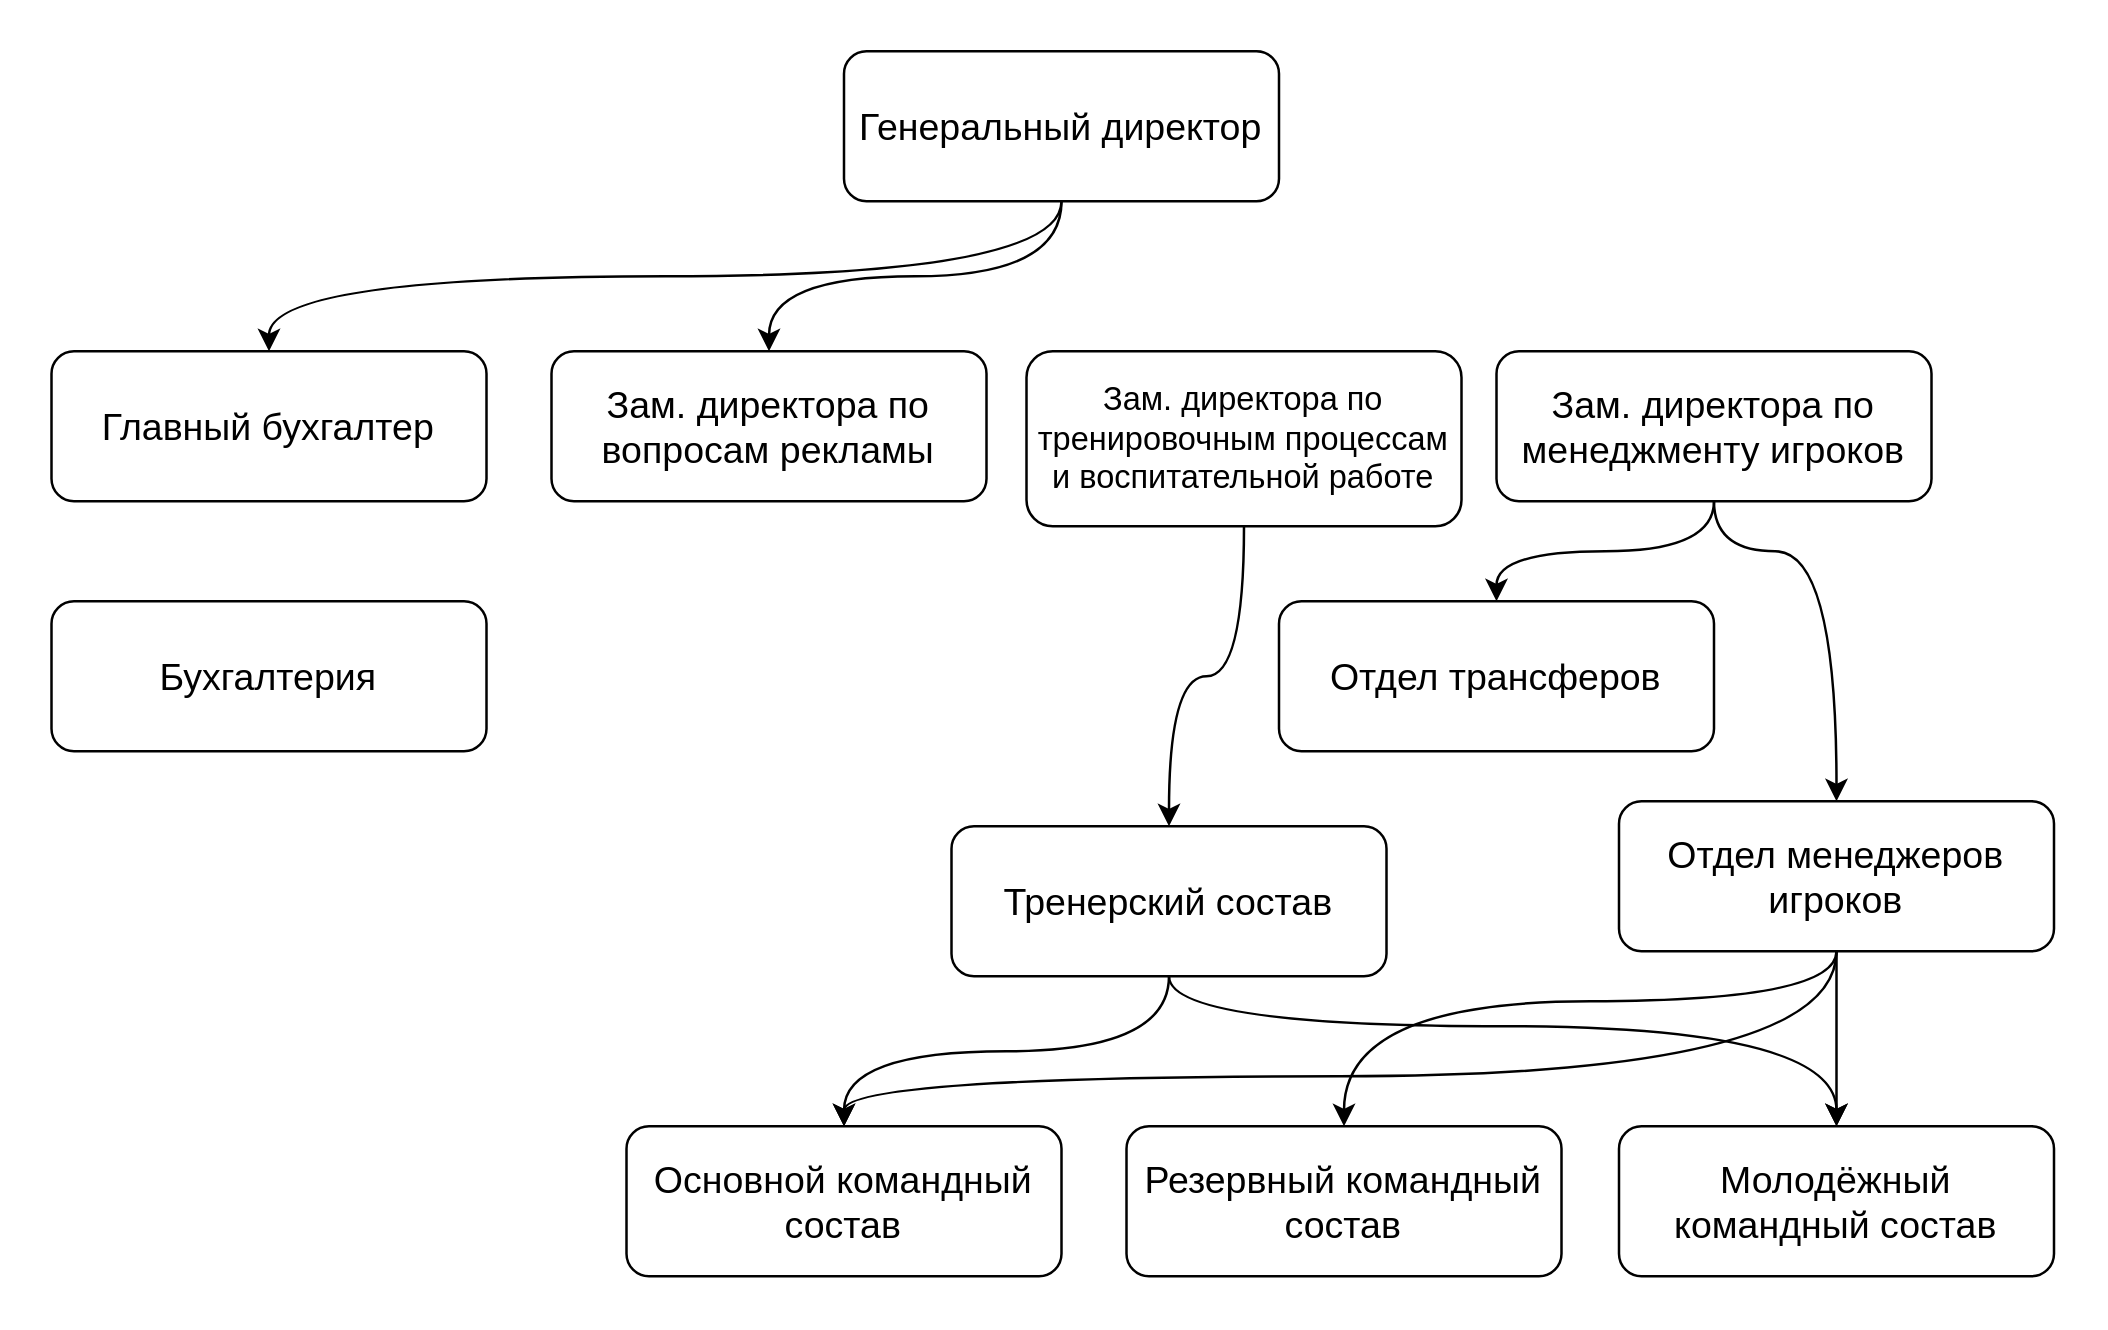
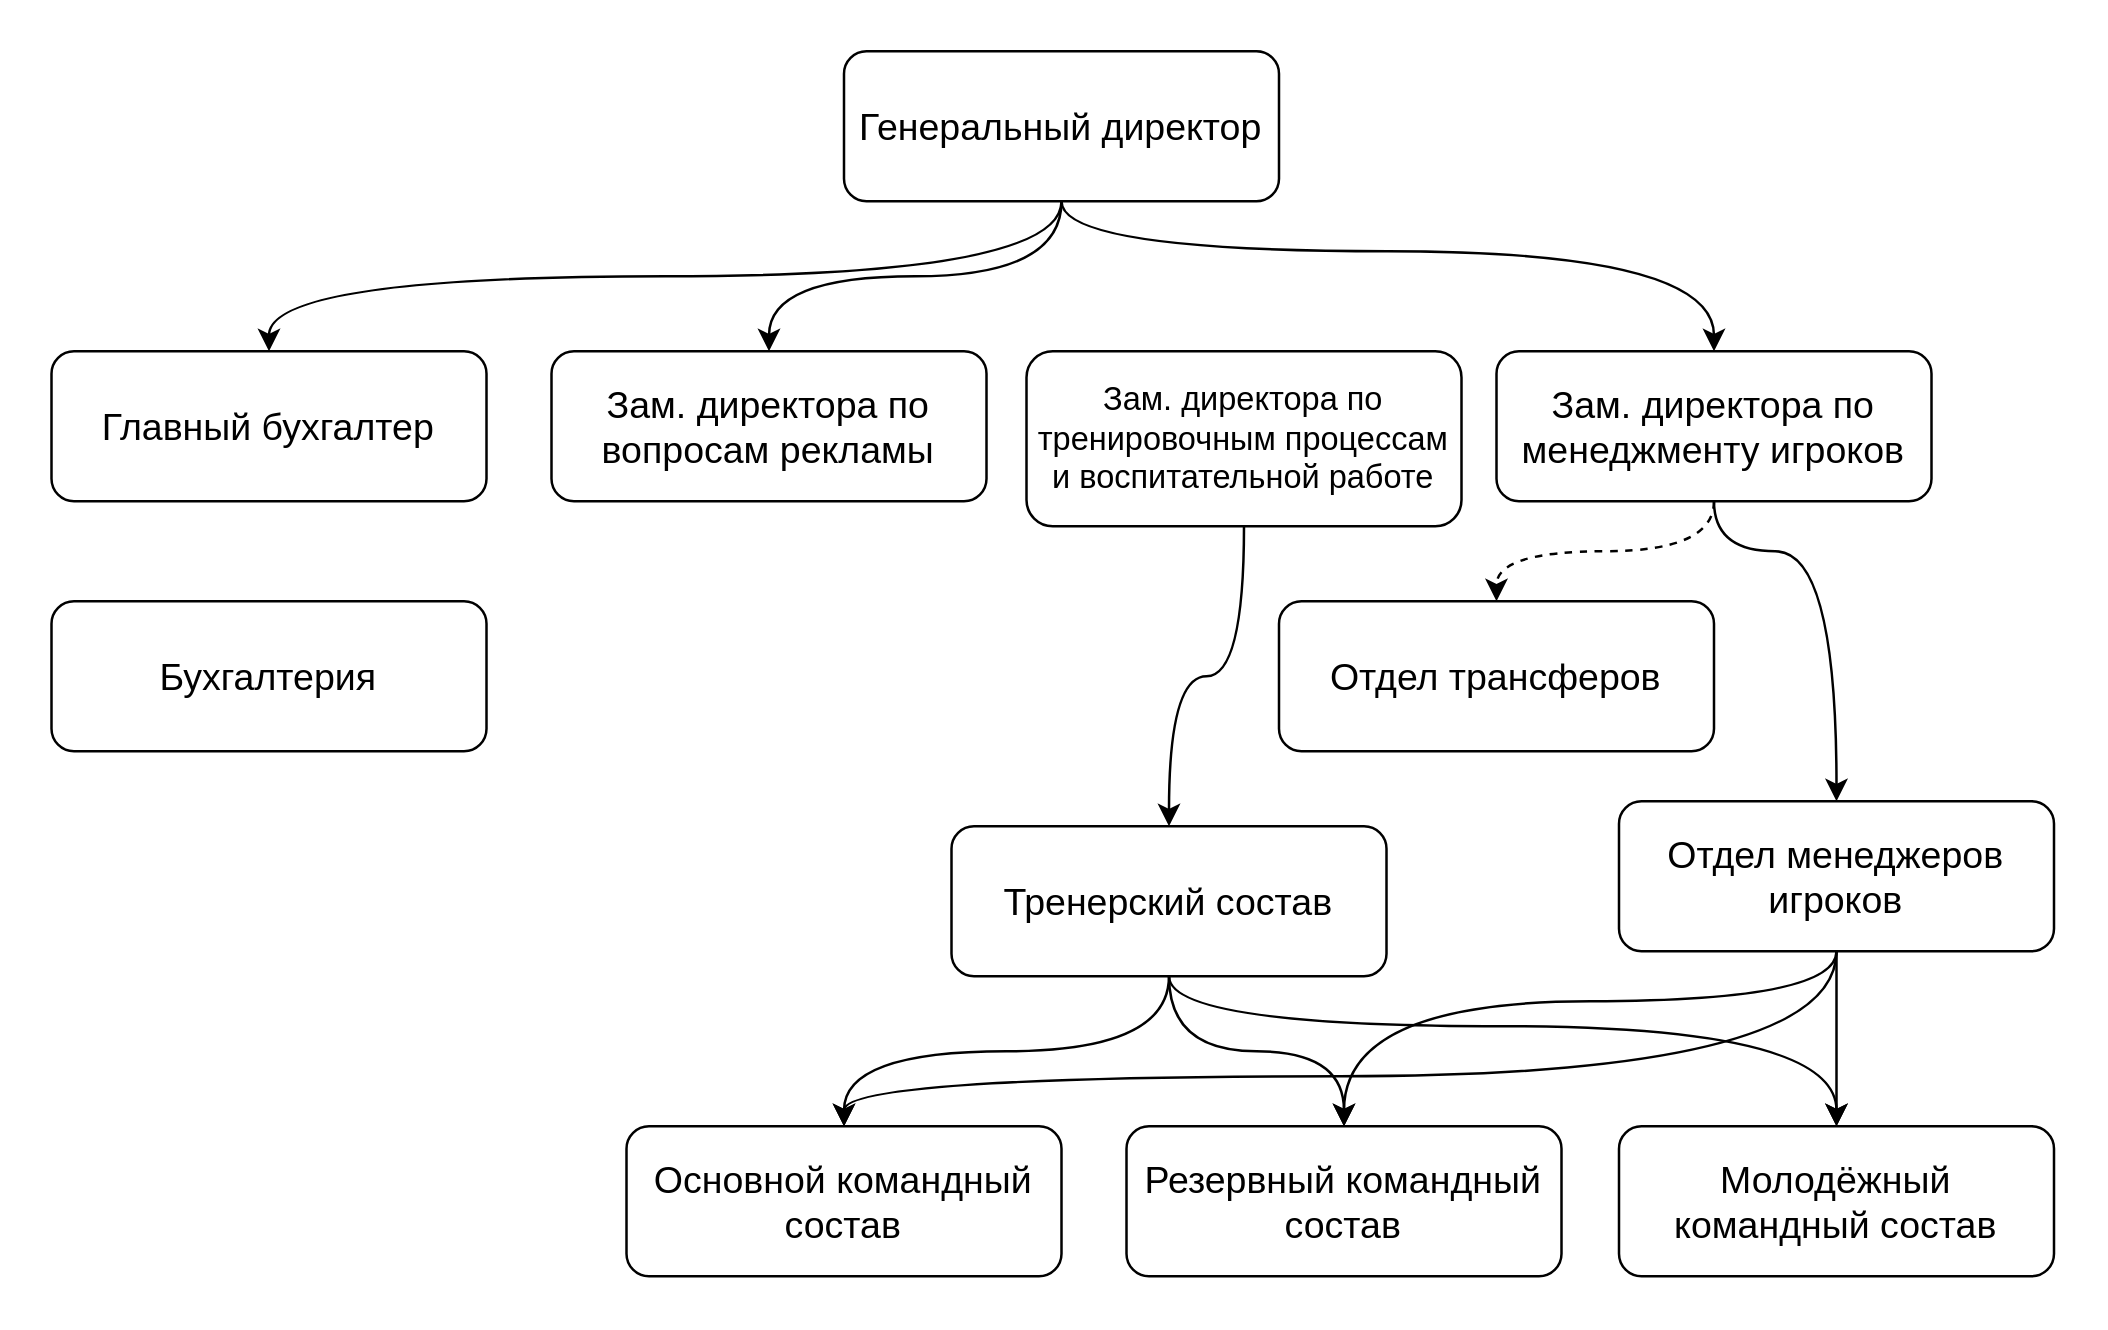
none -> (1401, 251)
(1604, 551) -> (1604, 551)
none -> (1238, 1050)
